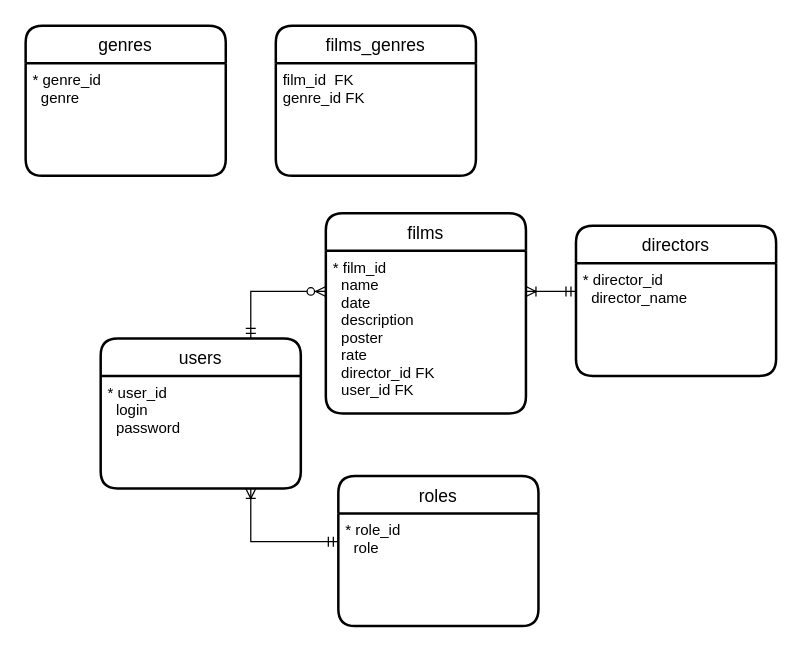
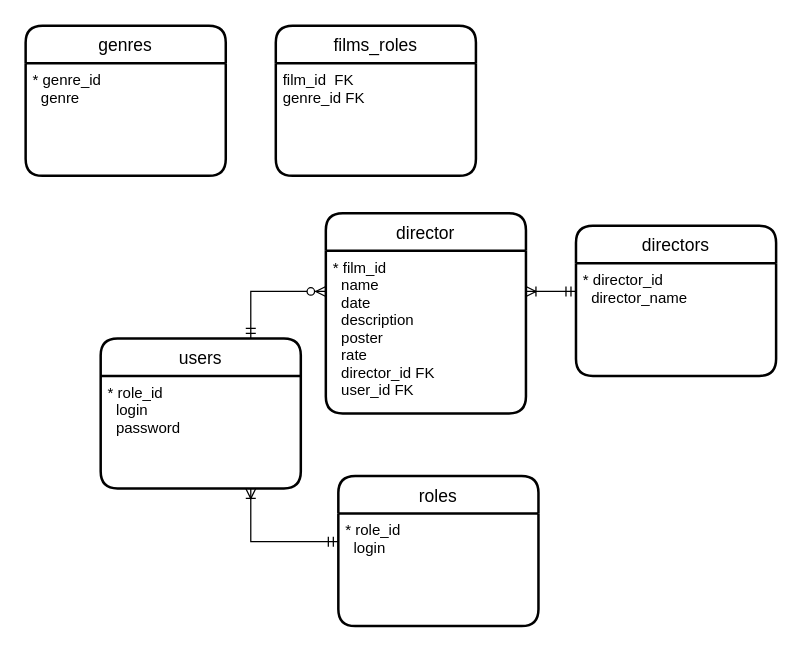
(375, 45) -> (375, 45)
(425, 233) -> (425, 233)
(141, 393) -> (139, 393)
(377, 530) -> (377, 530)
